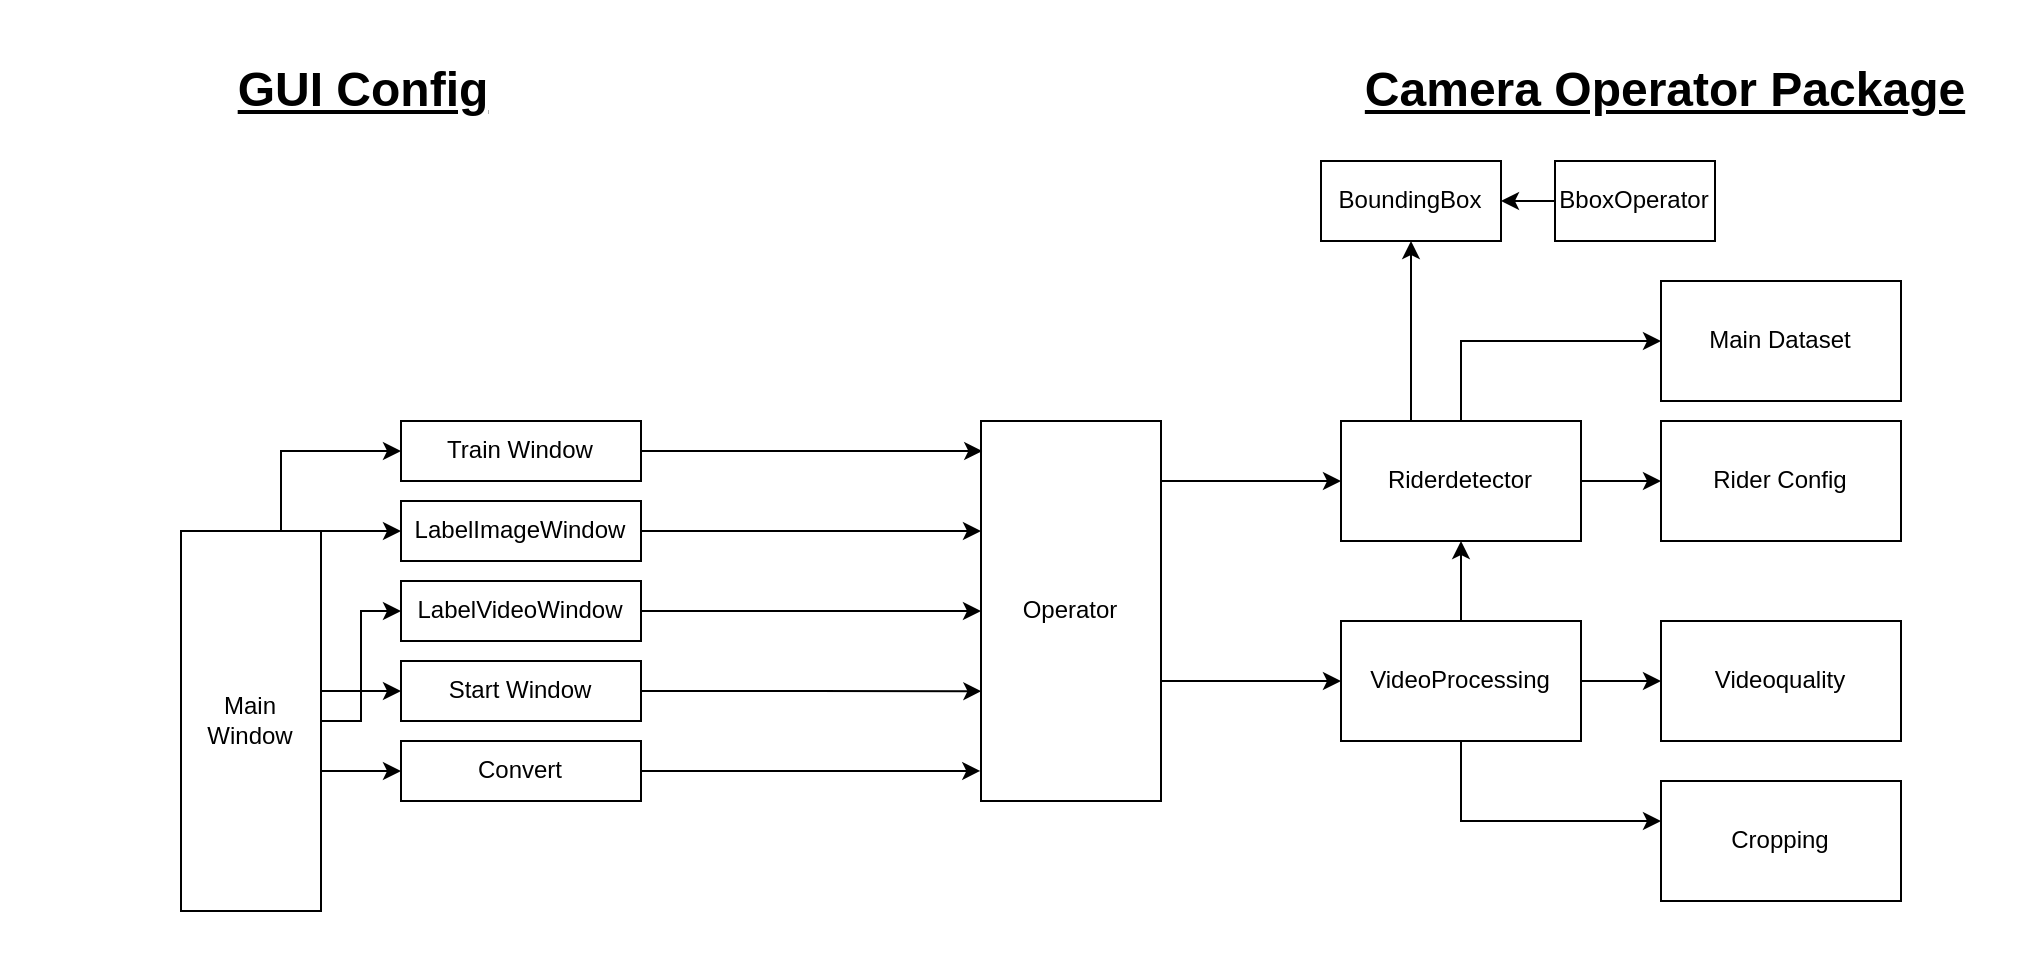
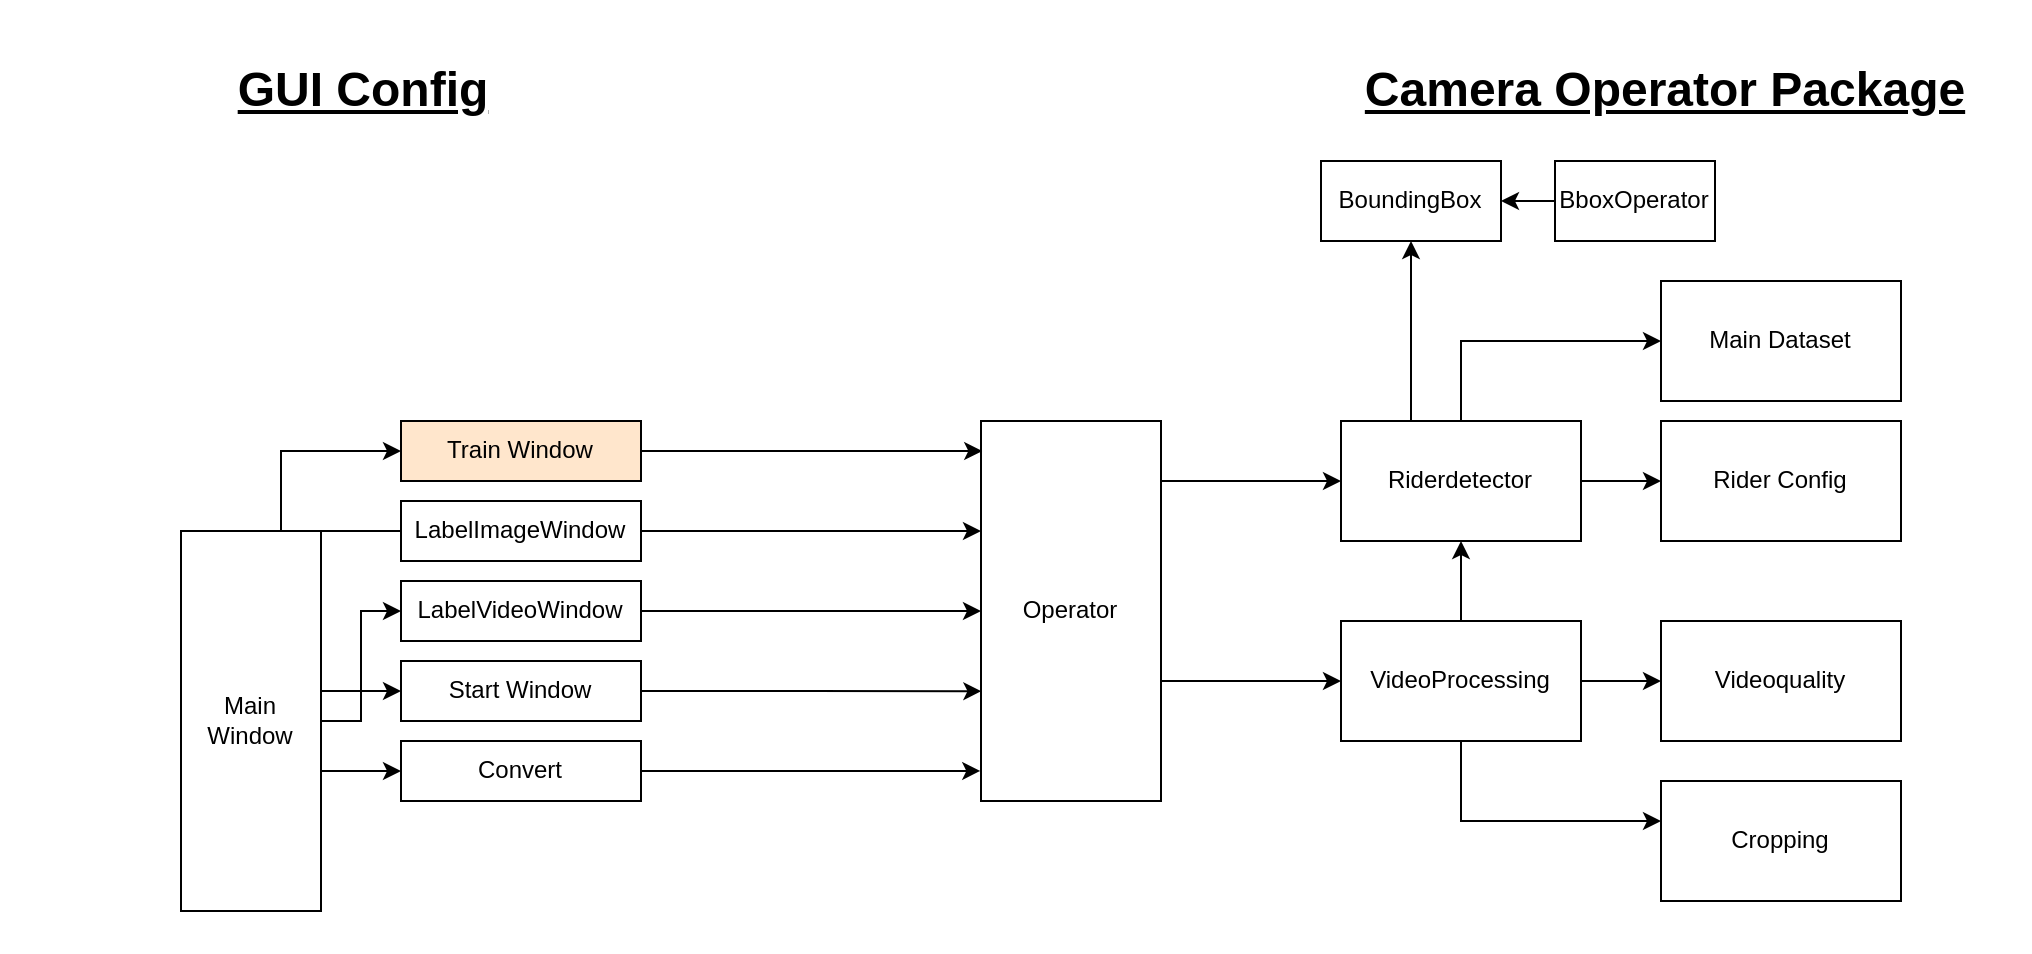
(521, 451) -> (521, 451)
(386, 531) -> (391, 531)
